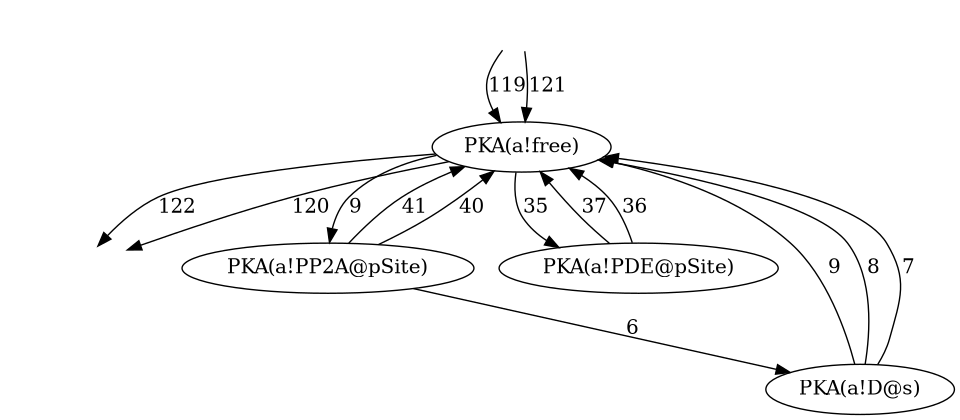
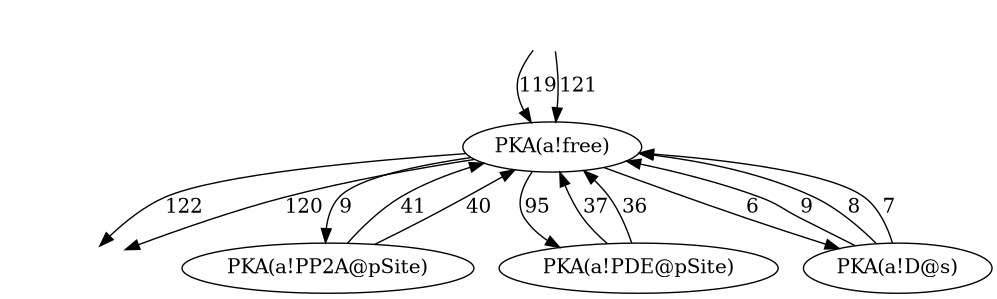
(536, 208) -> (538, 208)
(595, 329) -> (714, 207)
